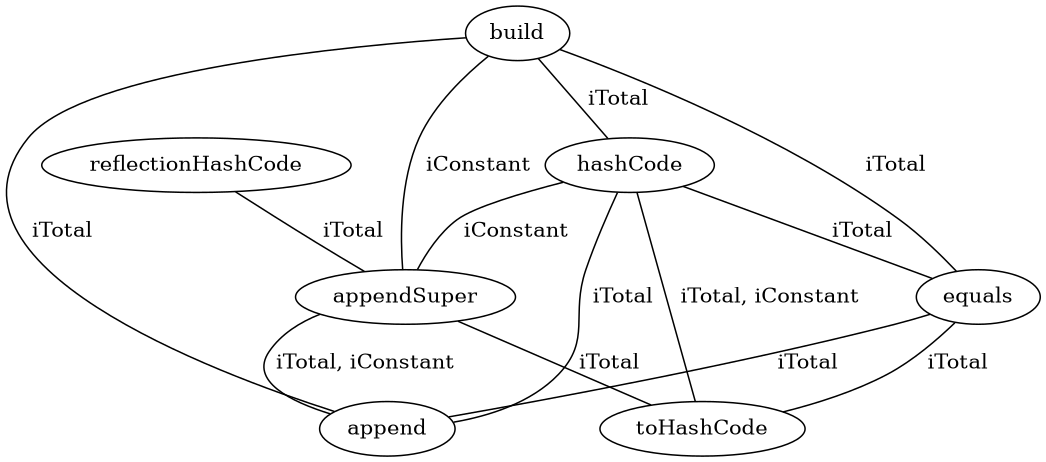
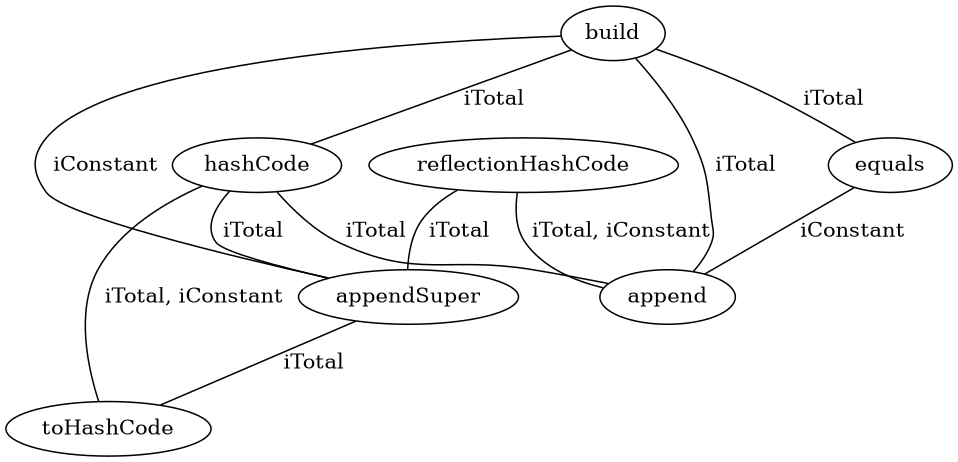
(513, 231) -> (250, 231)
(808, 232) -> none
(805, 363) -> (849, 231)
(265, 370) -> (539, 257)
(876, 380) -> none
